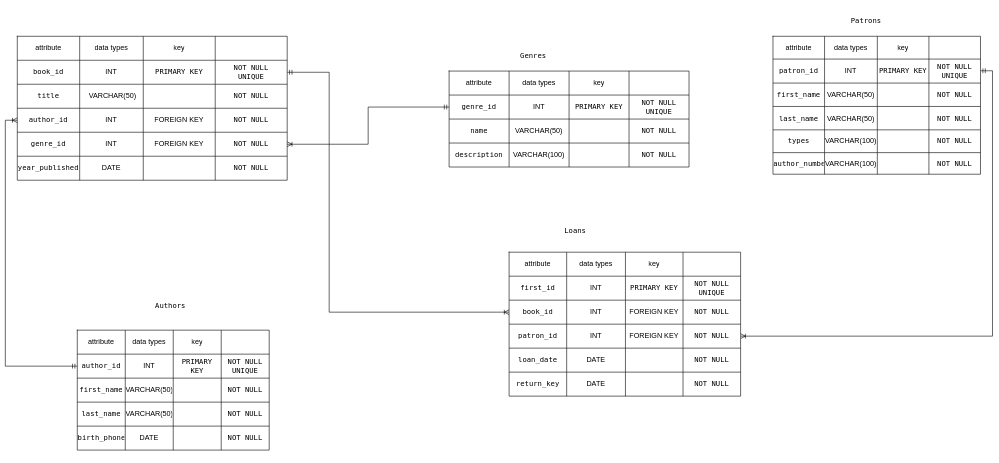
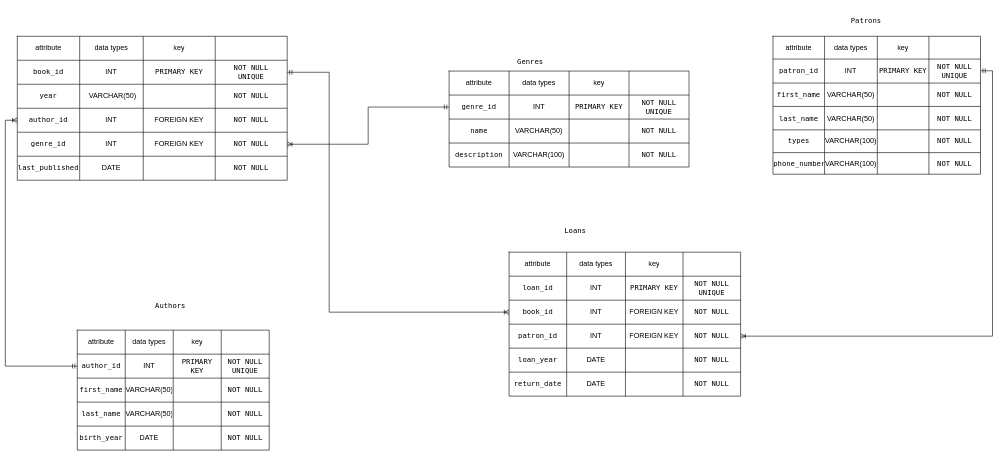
(533, 56) -> (530, 62)
(48, 96) -> (48, 96)
(799, 164) -> (799, 164)
(48, 168) -> (48, 168)
(538, 288) -> (538, 288)
(538, 360) -> (538, 360)
(538, 384) -> (538, 384)
(101, 438) -> (101, 438)
